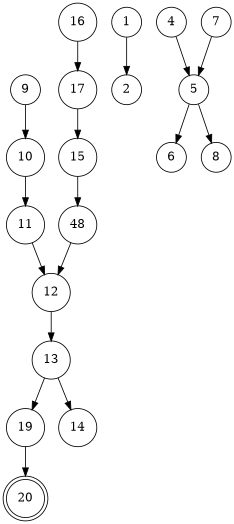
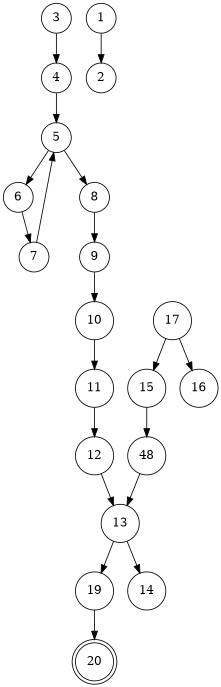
none -> (56, 18)
(78, 52) -> (184, 351)
none -> (25, 223)
none -> (95, 223)
(66, 255) -> (135, 486)
